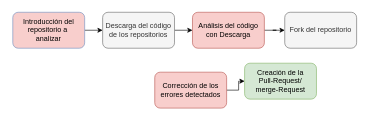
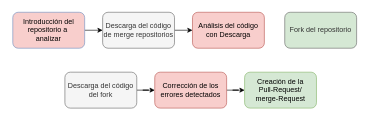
(138, 30) -> (138, 30)
(274, 30) -> none
(321, 30) -> (321, 30)
(281, 81) -> (281, 90)
none -> (101, 90)
none -> (146, 90)
